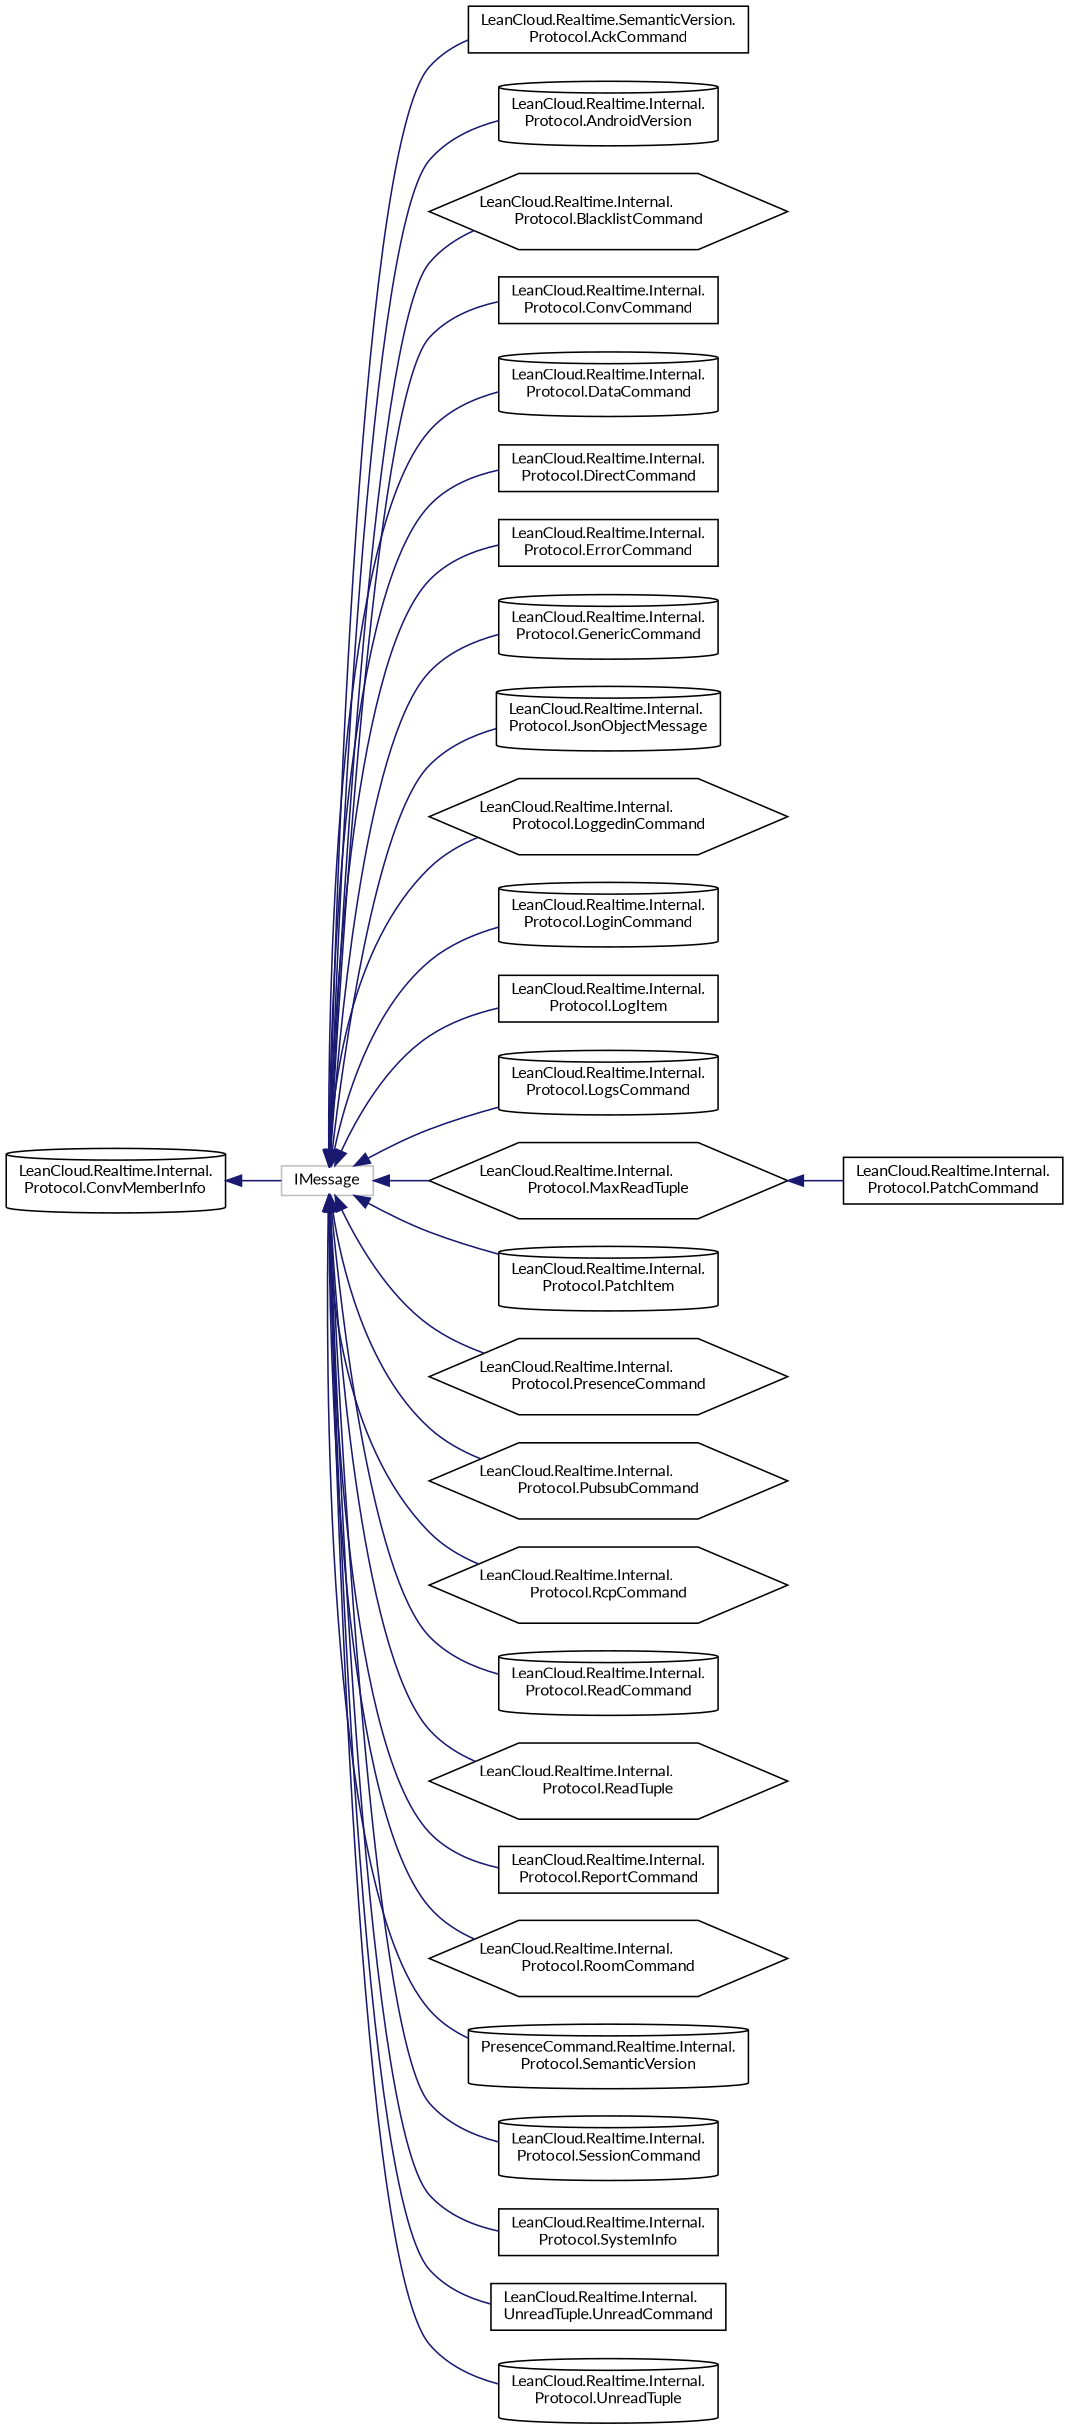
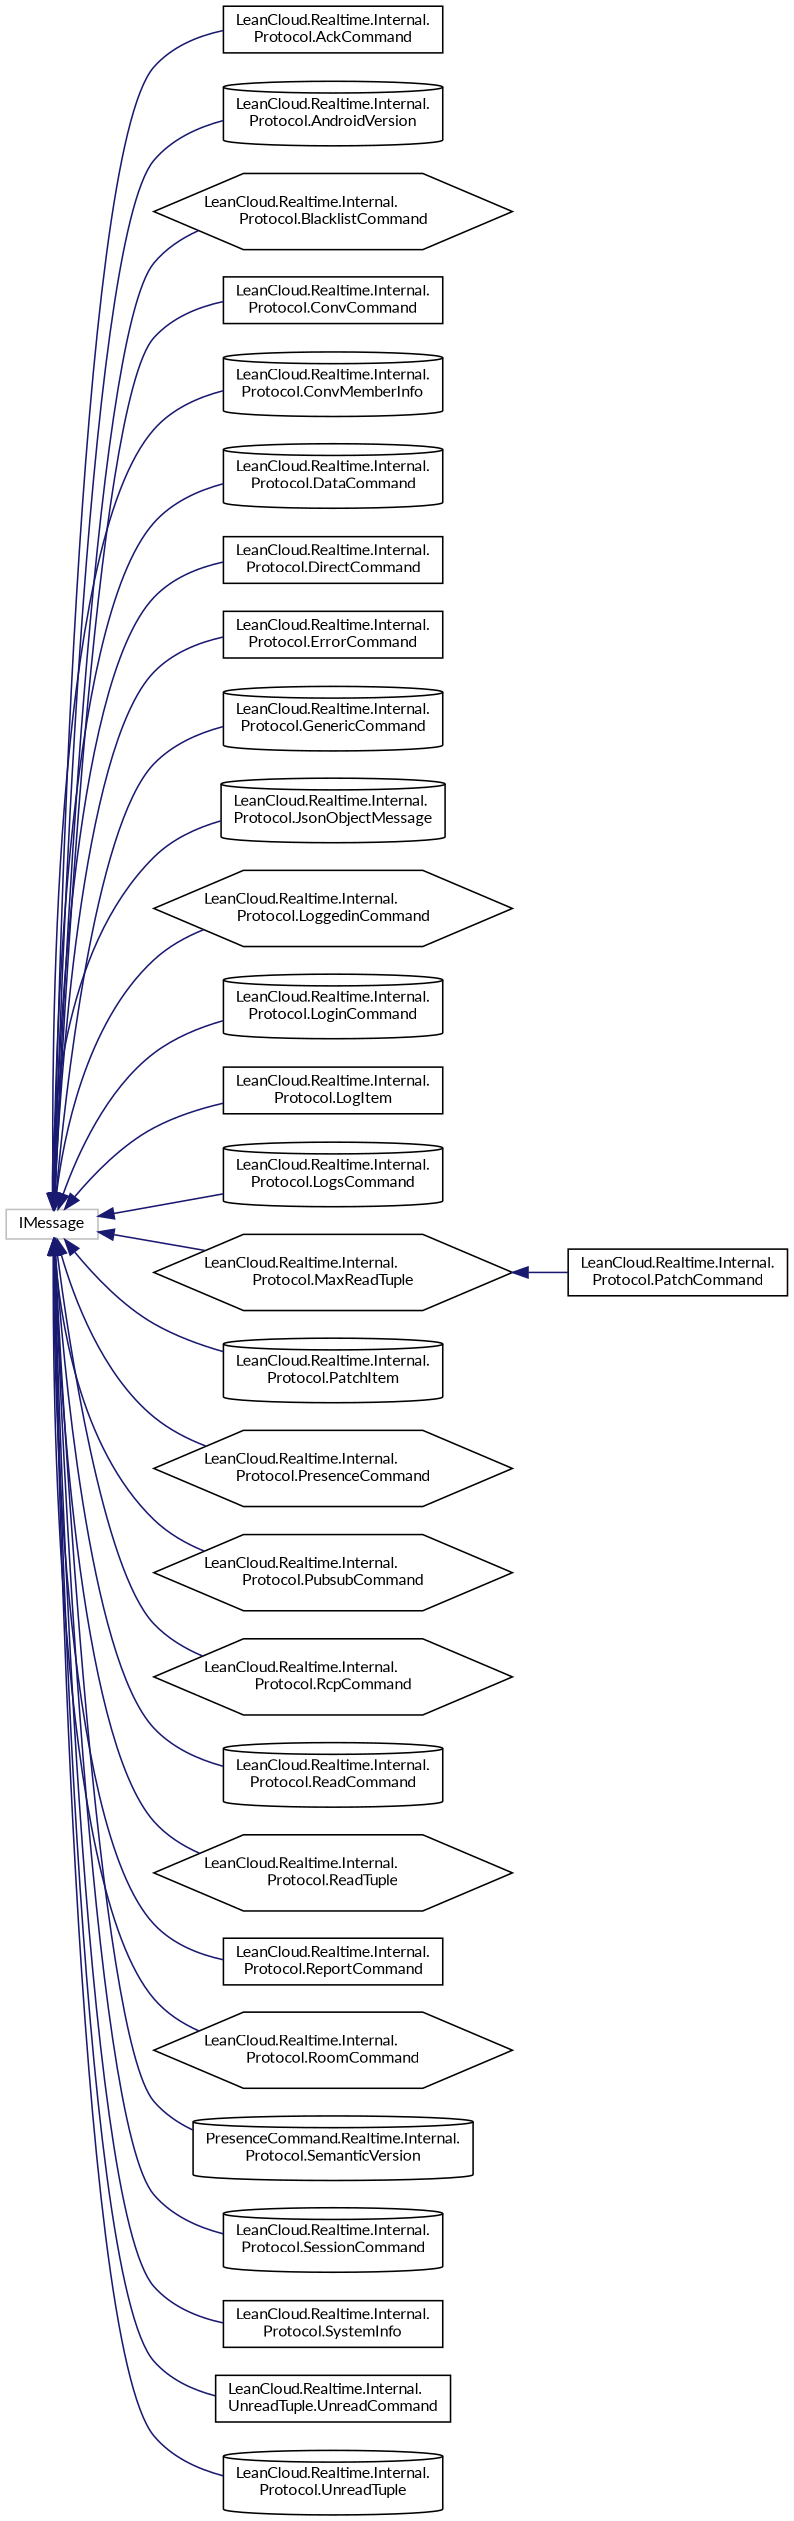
(608, 30) -> (333, 30)
(262, 1181) -> (69, 764)
